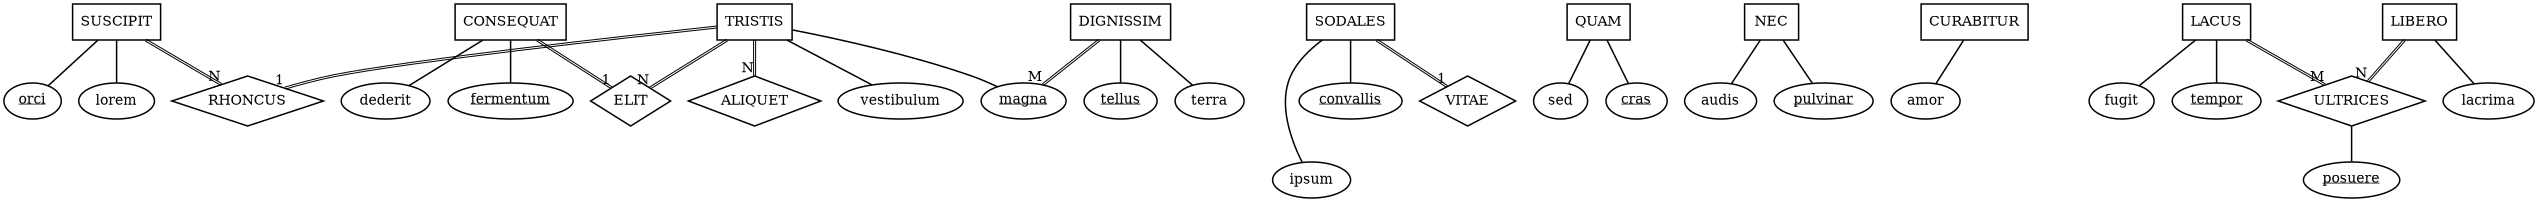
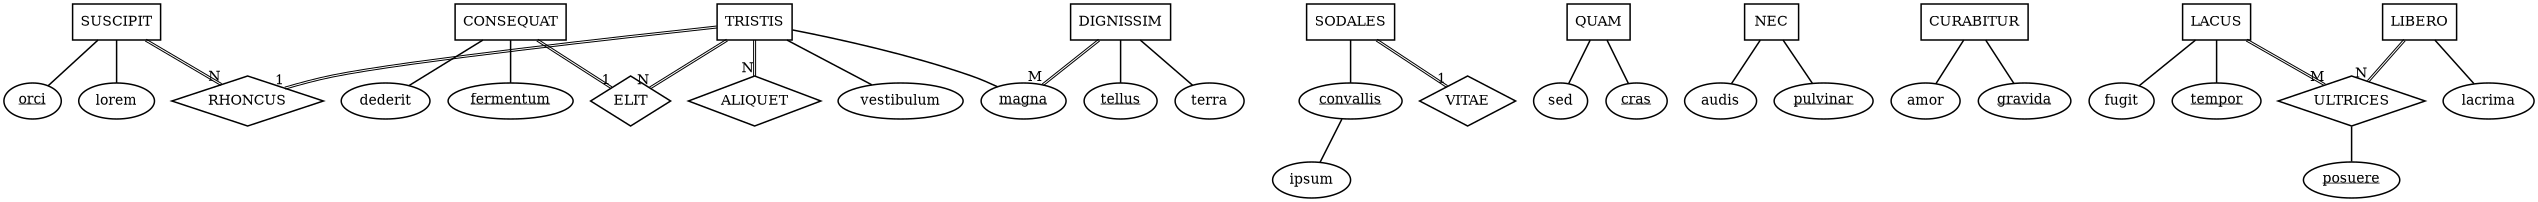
(1286, 96) -> (1331, 141)
none -> (2025, 101)
